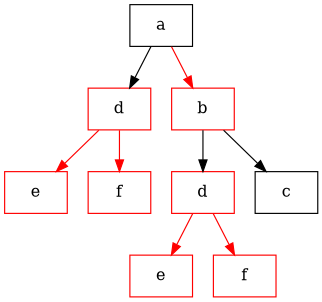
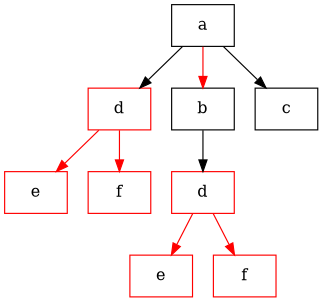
(203, 109) -> (203, 109)
(241, 147) -> (241, 63)
